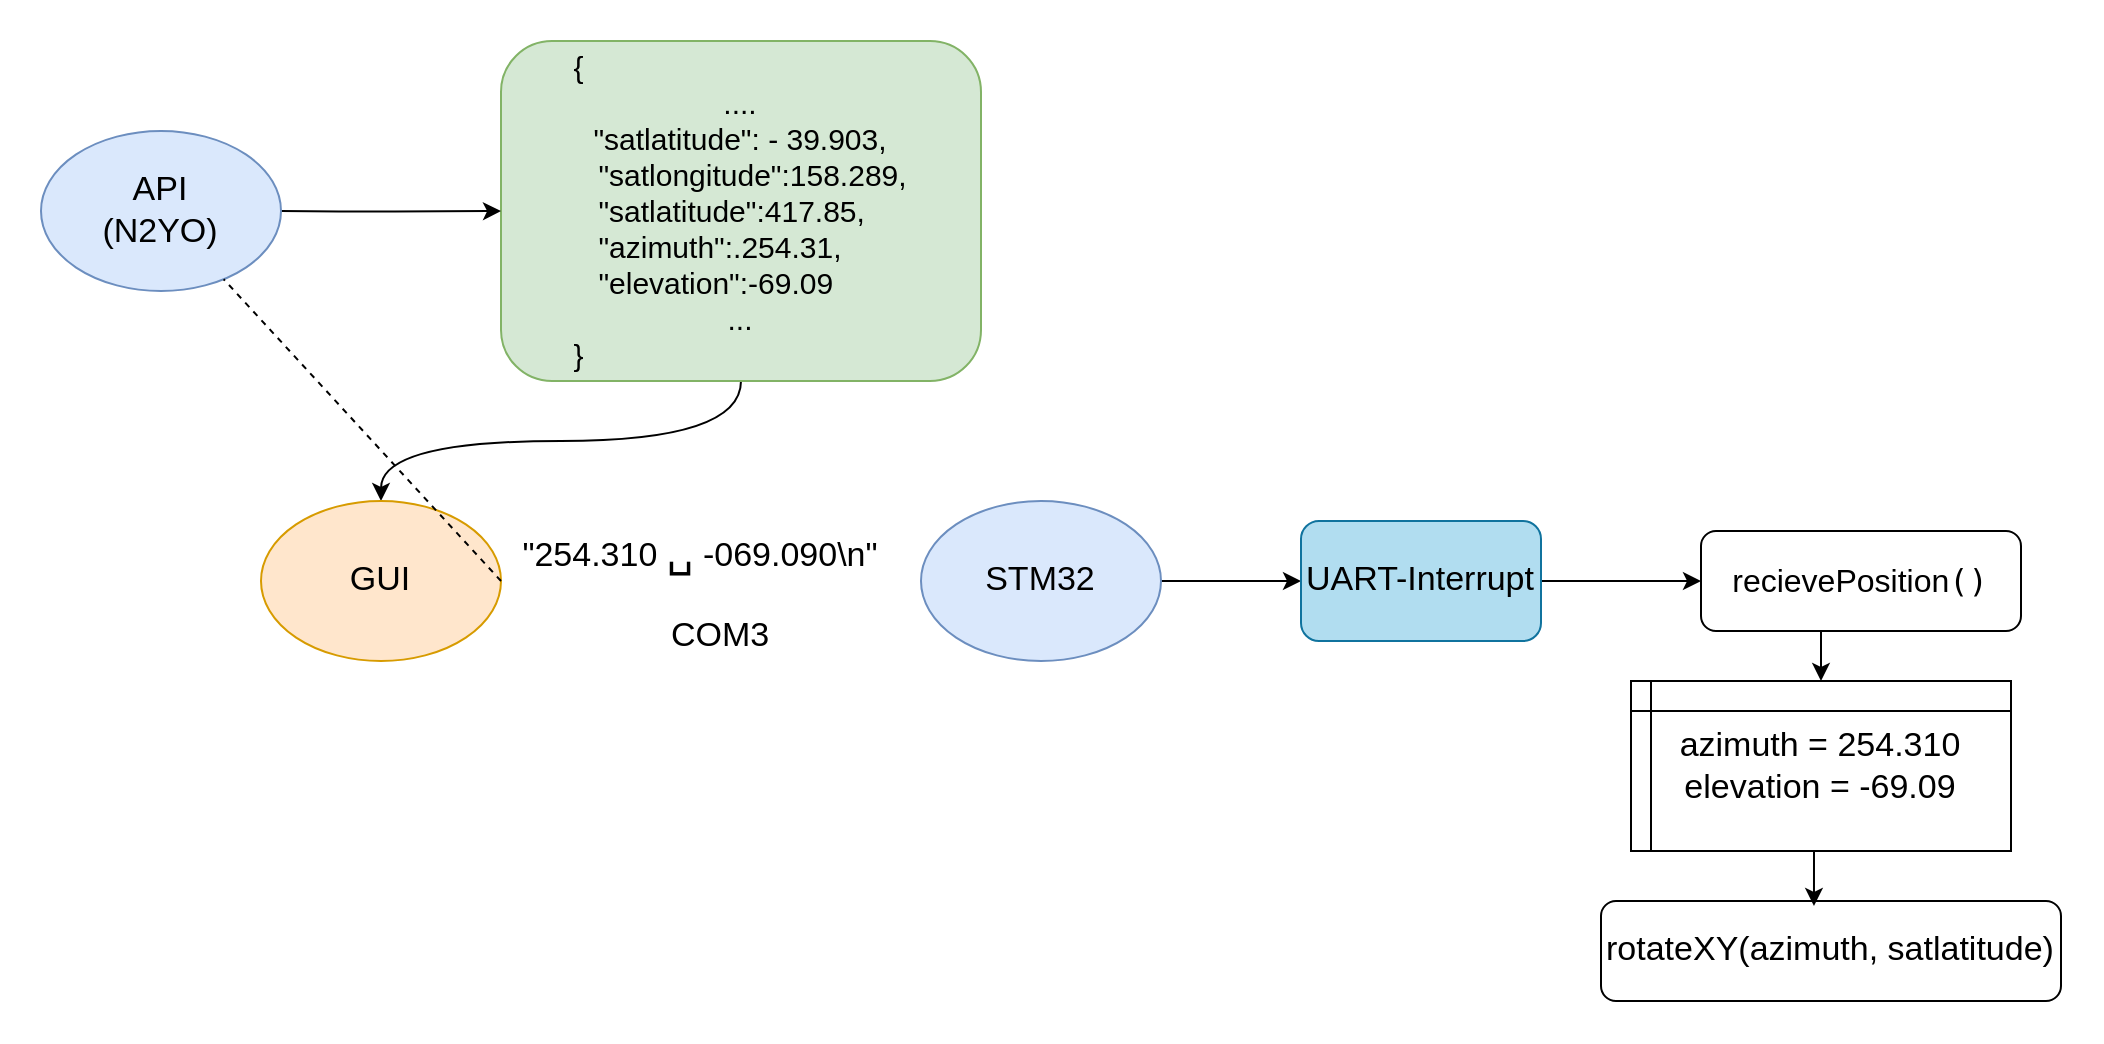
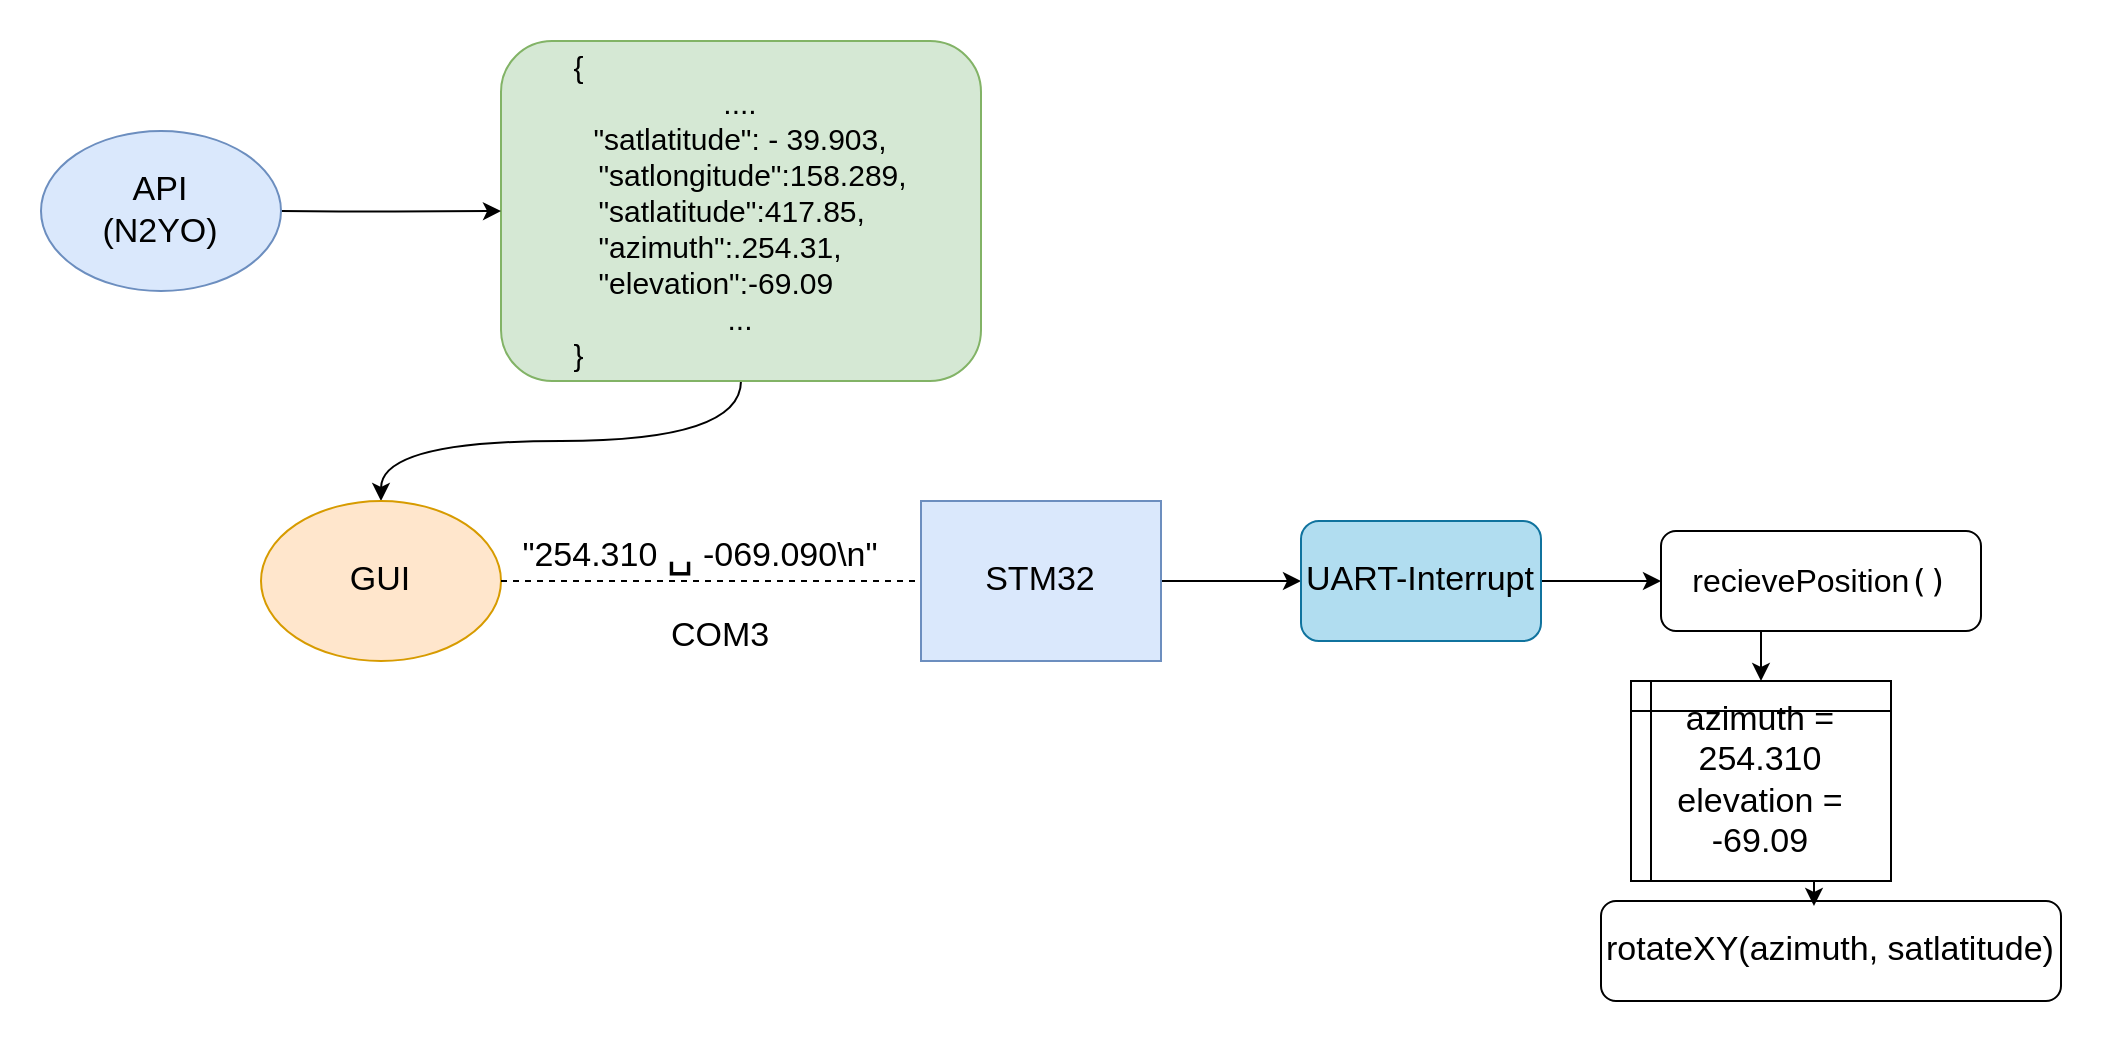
(308, 371) -> (708, 581)
(1041, 581) -> (1041, 581)
(1861, 581) -> (1821, 581)
(1821, 766) -> (1761, 781)
